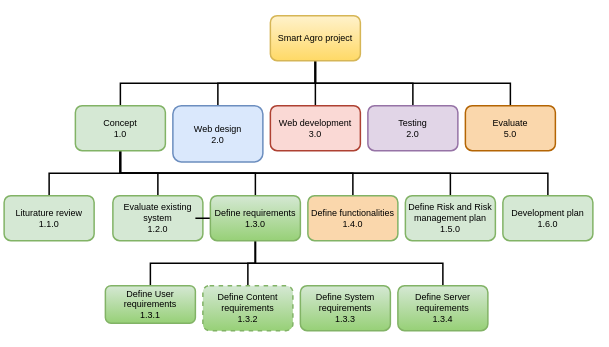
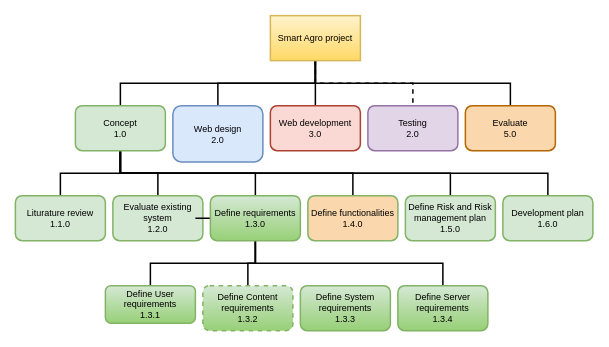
(315, 38) -> (315, 38)
(413, 94) -> (413, 94)
(49, 218) -> (60, 218)
